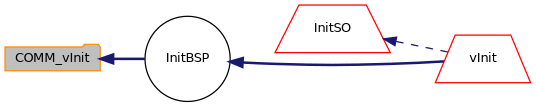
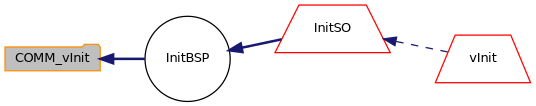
(343, 65) -> (262, 43)
